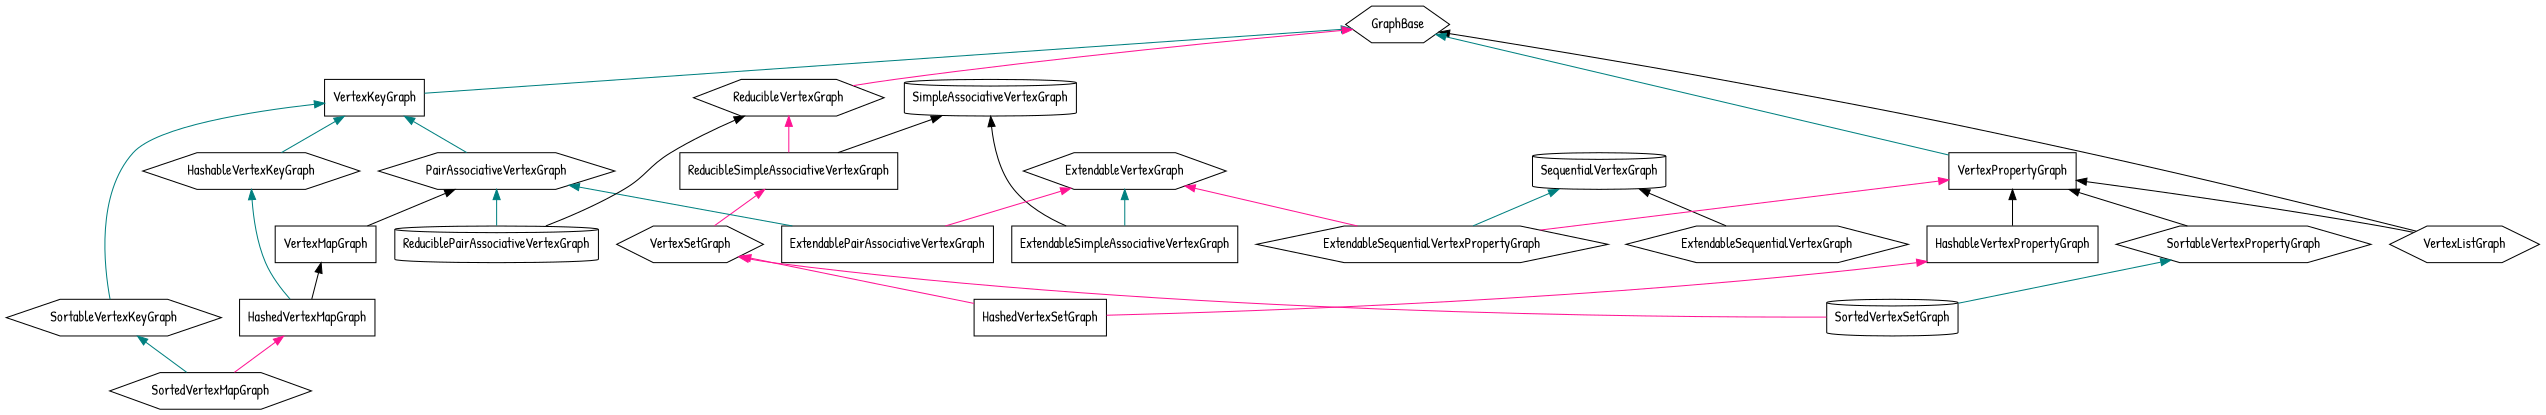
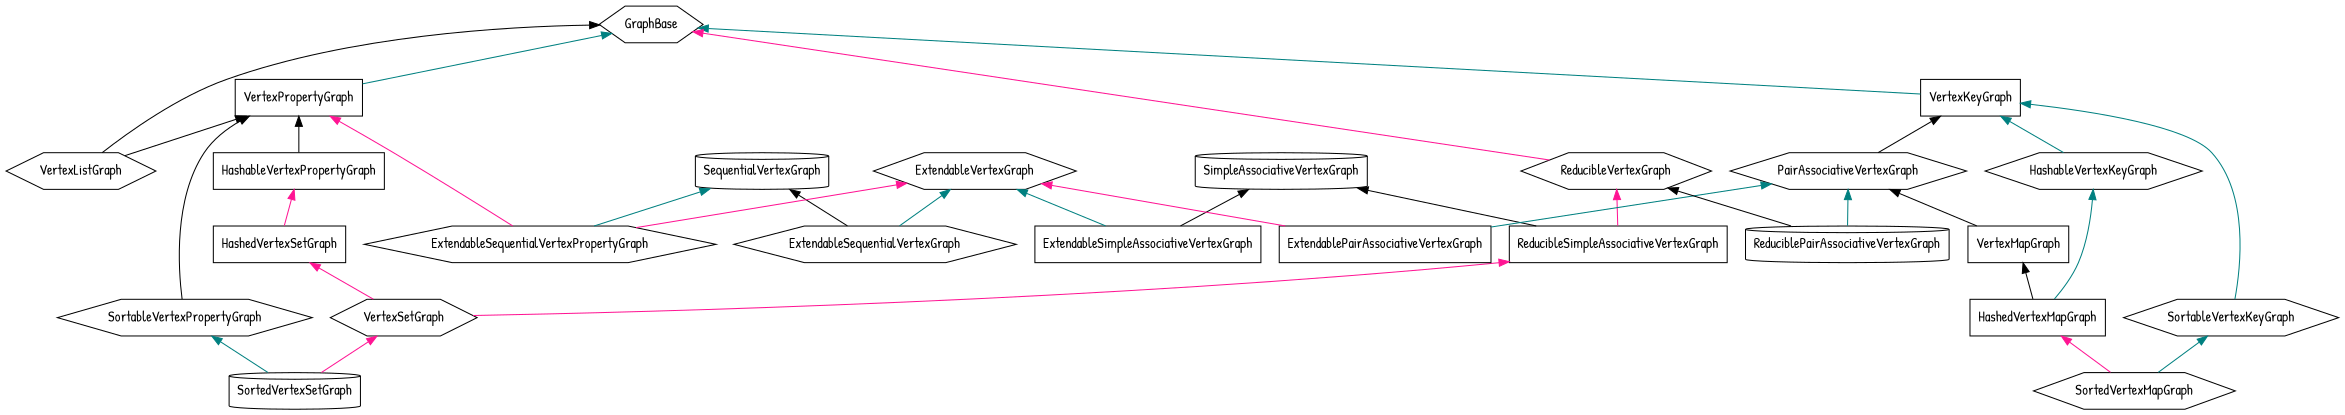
(440, 137) -> (1905, 137)
none -> (921, 211)
(862, 281) -> (346, 284)
